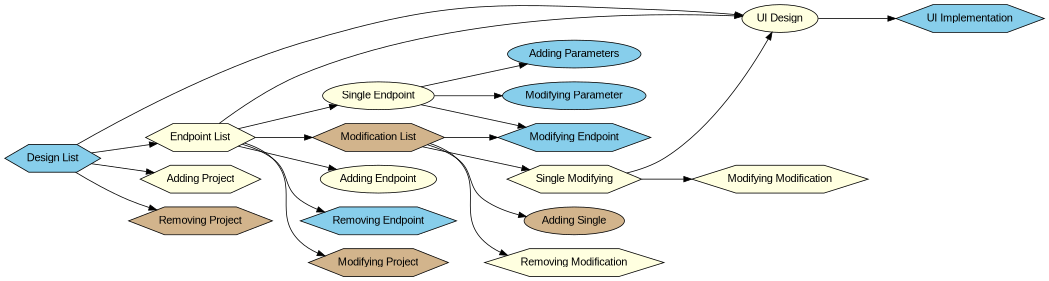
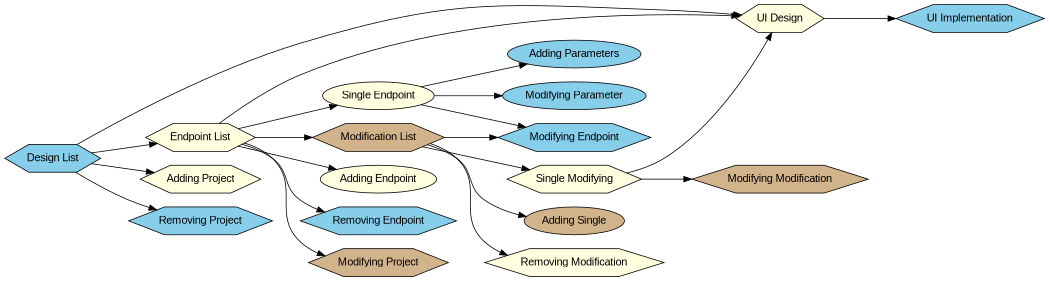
(780, 19) -> (780, 19)
(780, 179) -> (780, 179)
(200, 221) -> (200, 221)
